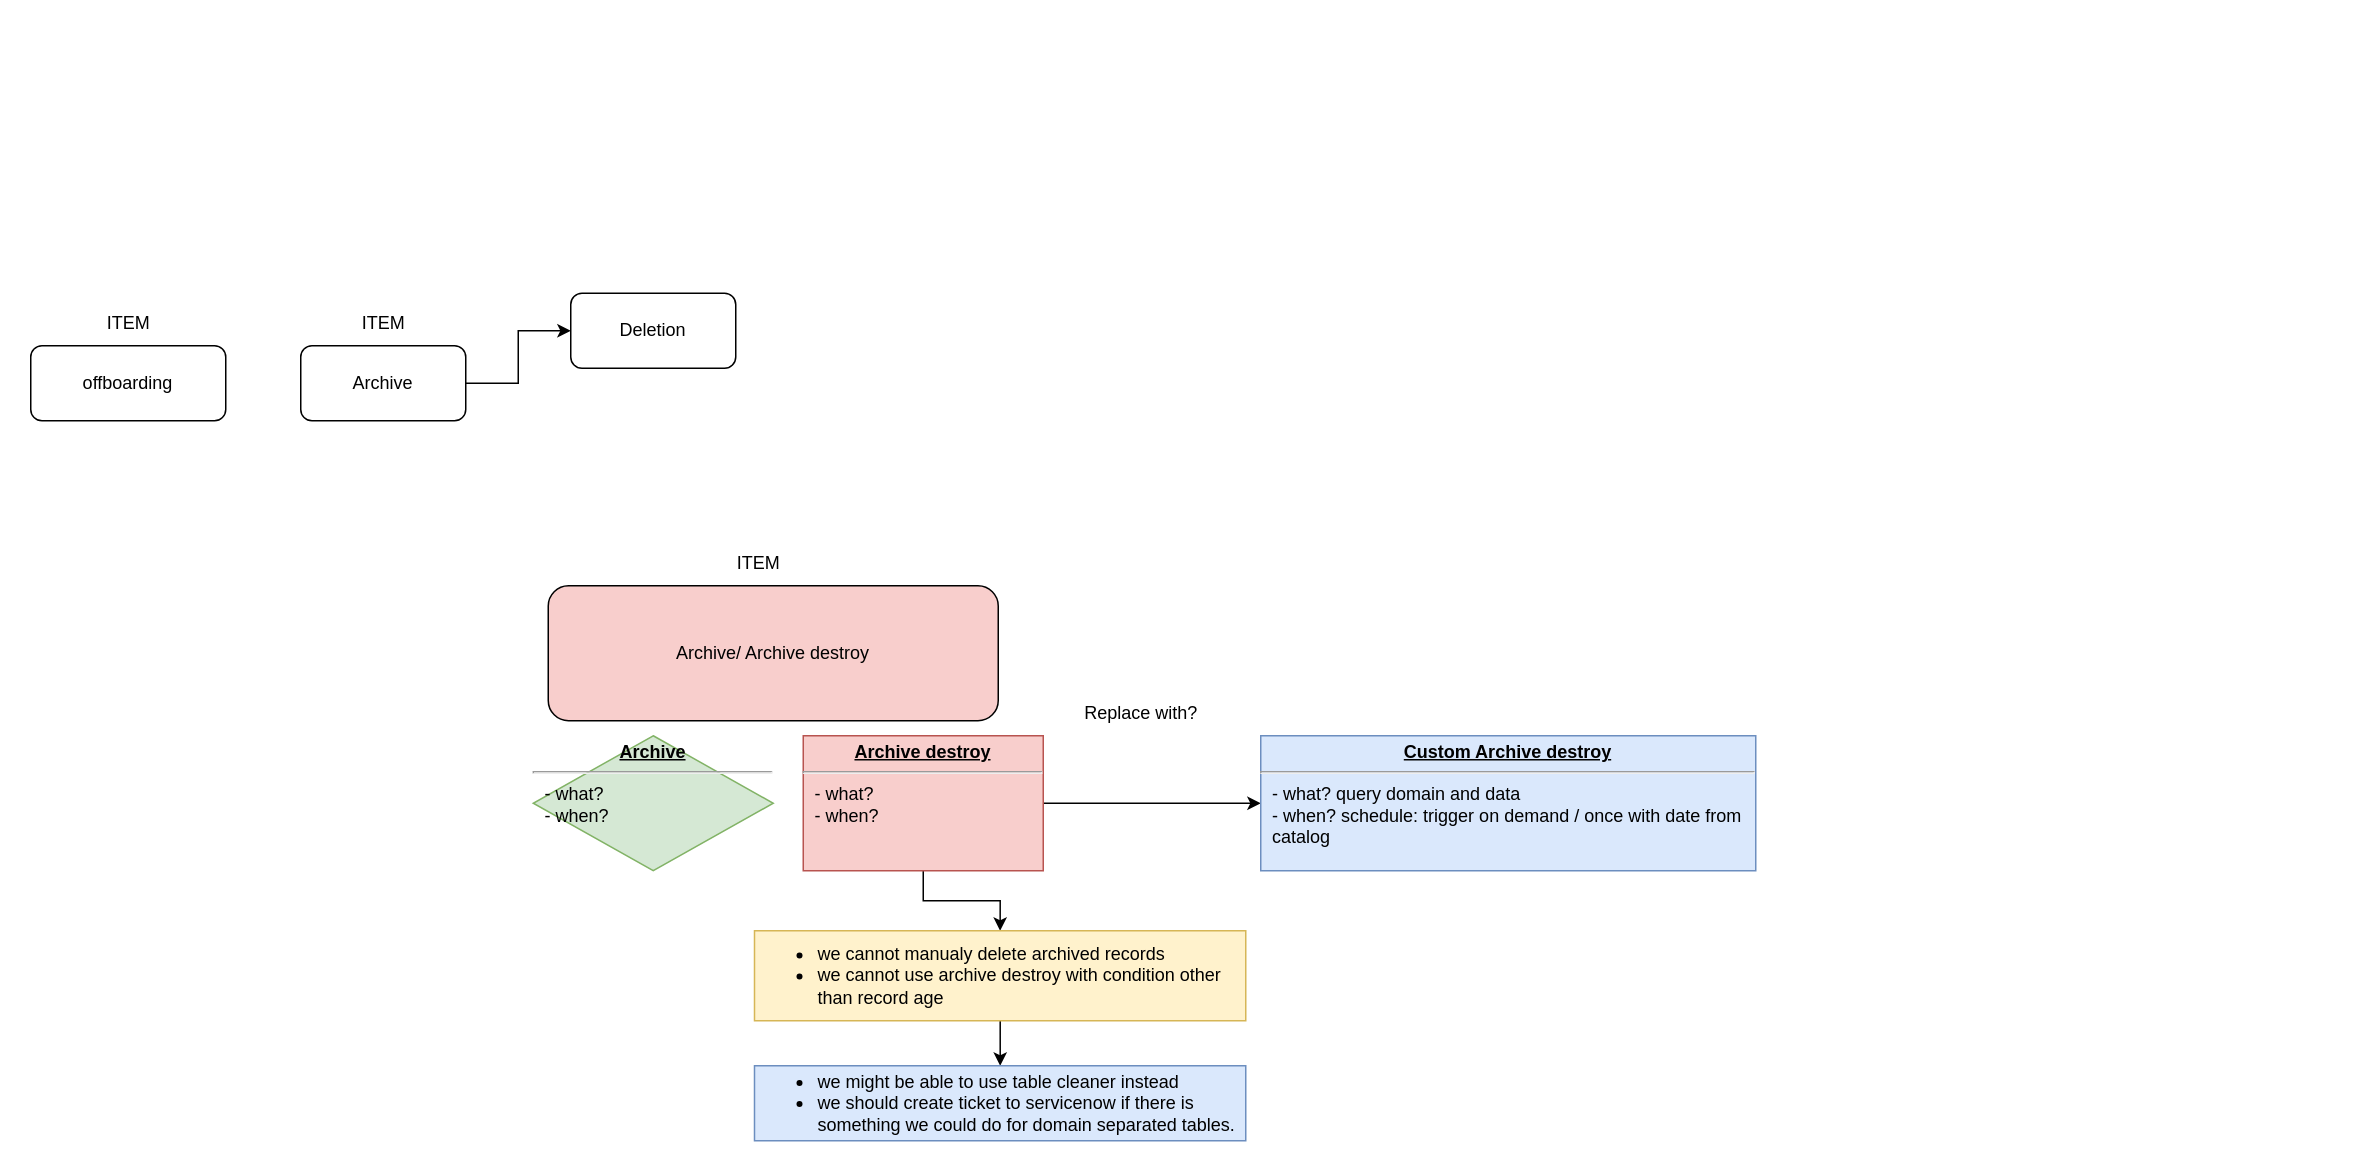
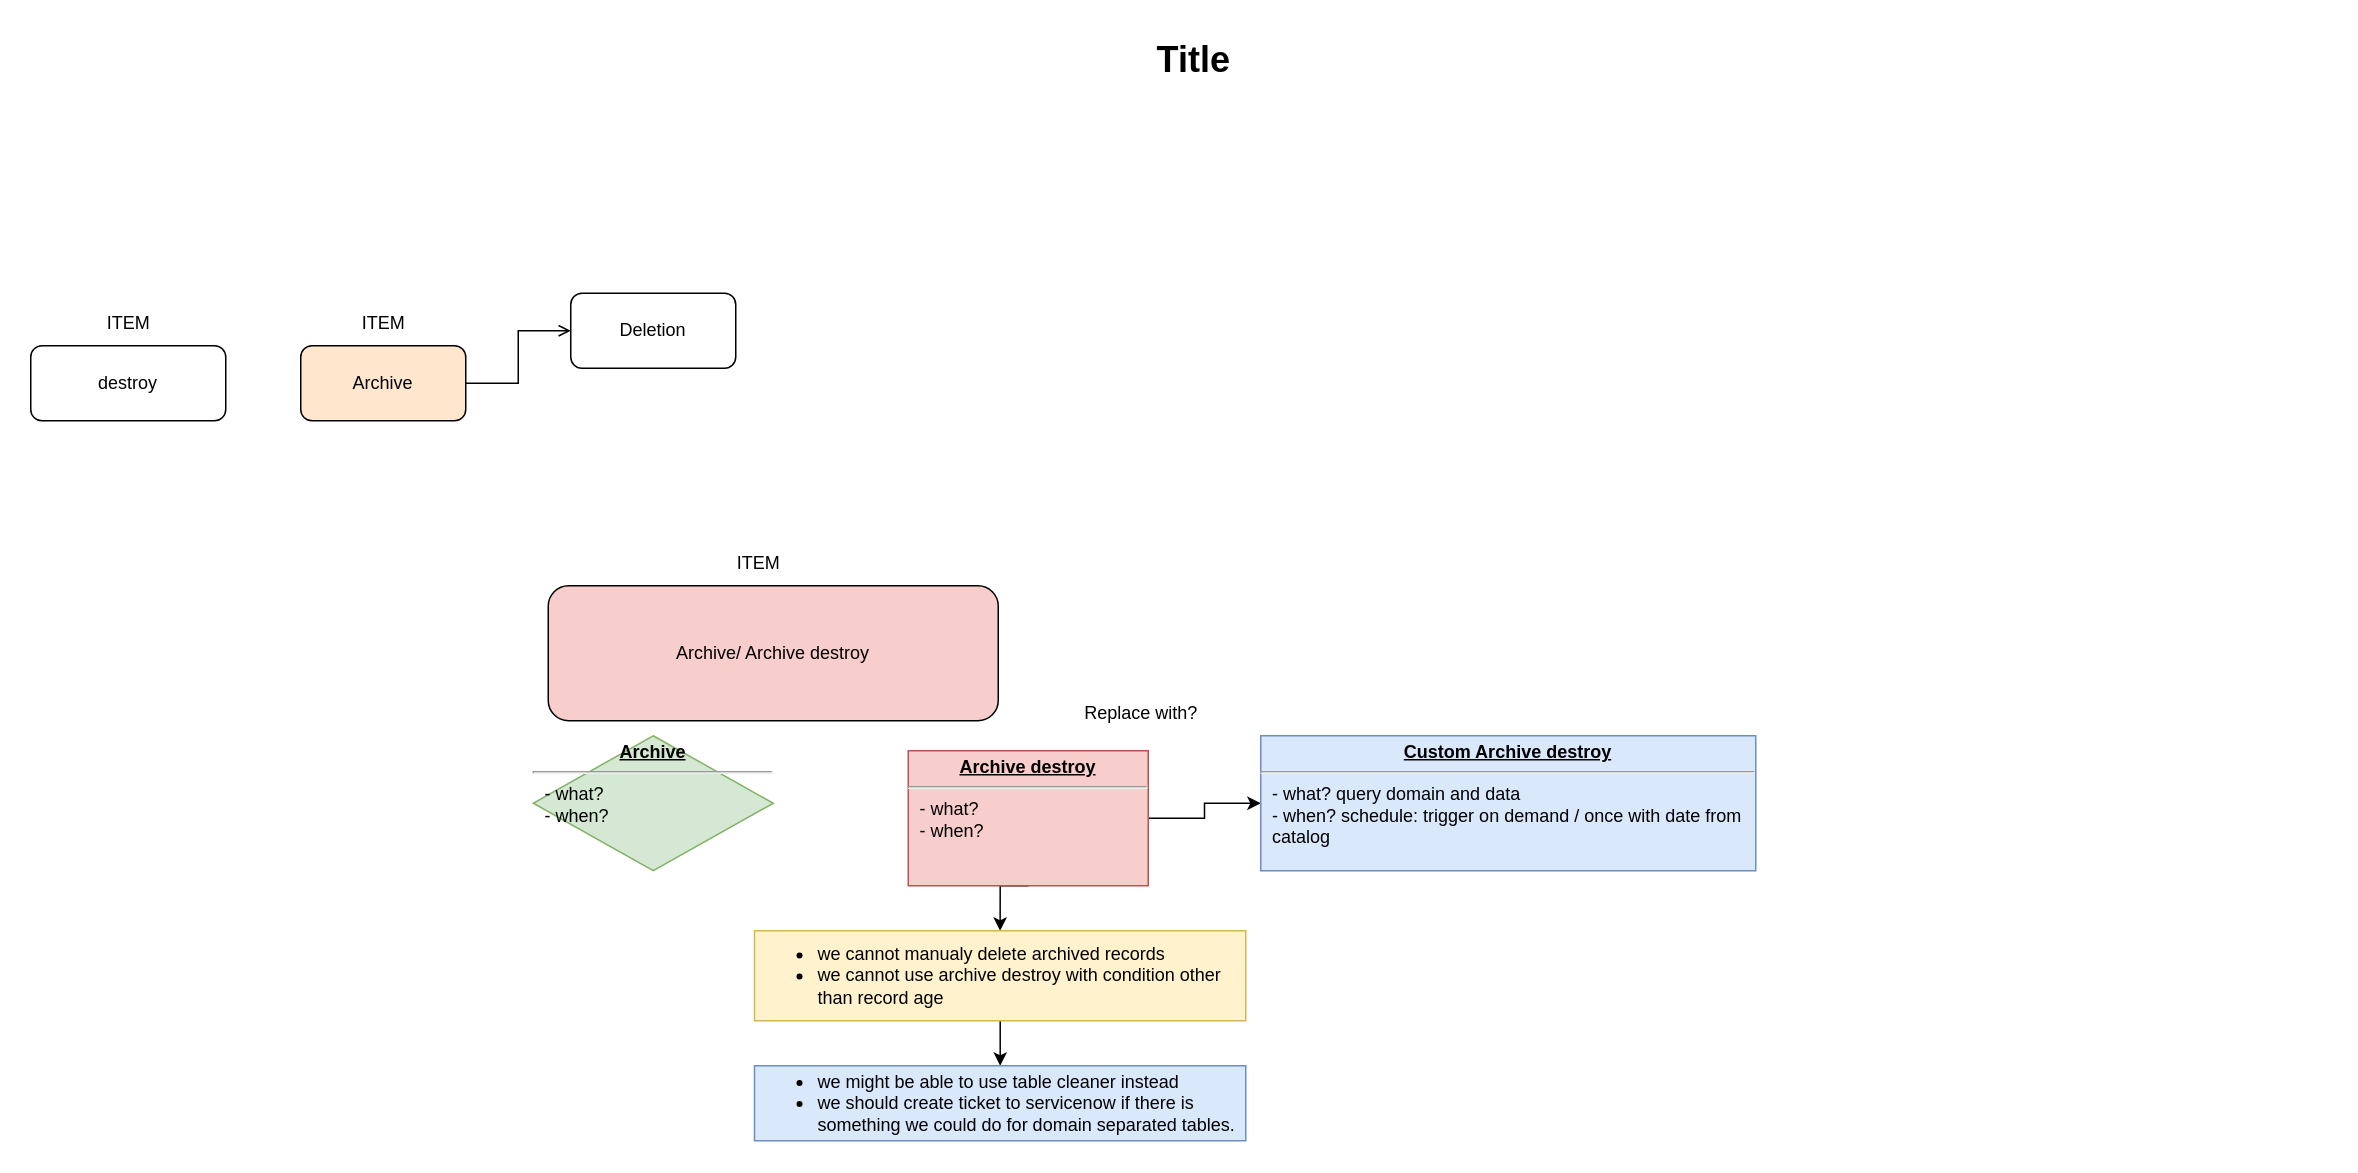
none -> (1193, 61)
(559, 331) -> (561, 331)
(128, 383) -> (128, 383)
(383, 383) -> (383, 383)
(923, 803) -> (1028, 818)
